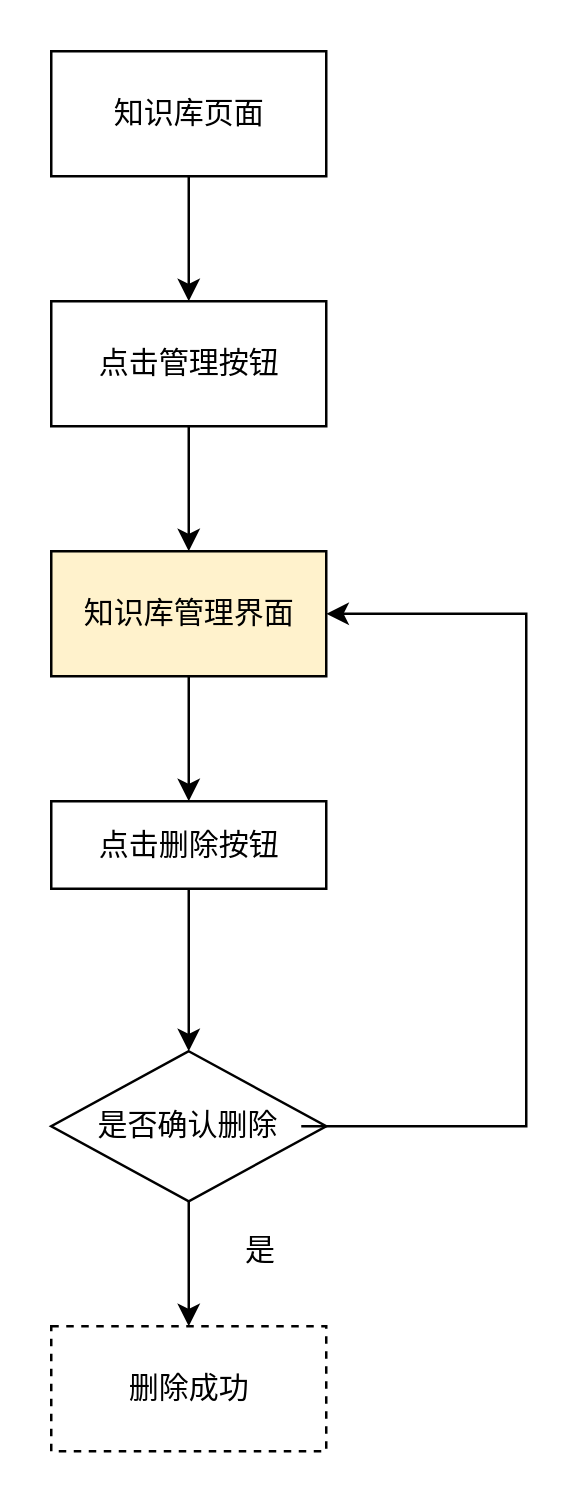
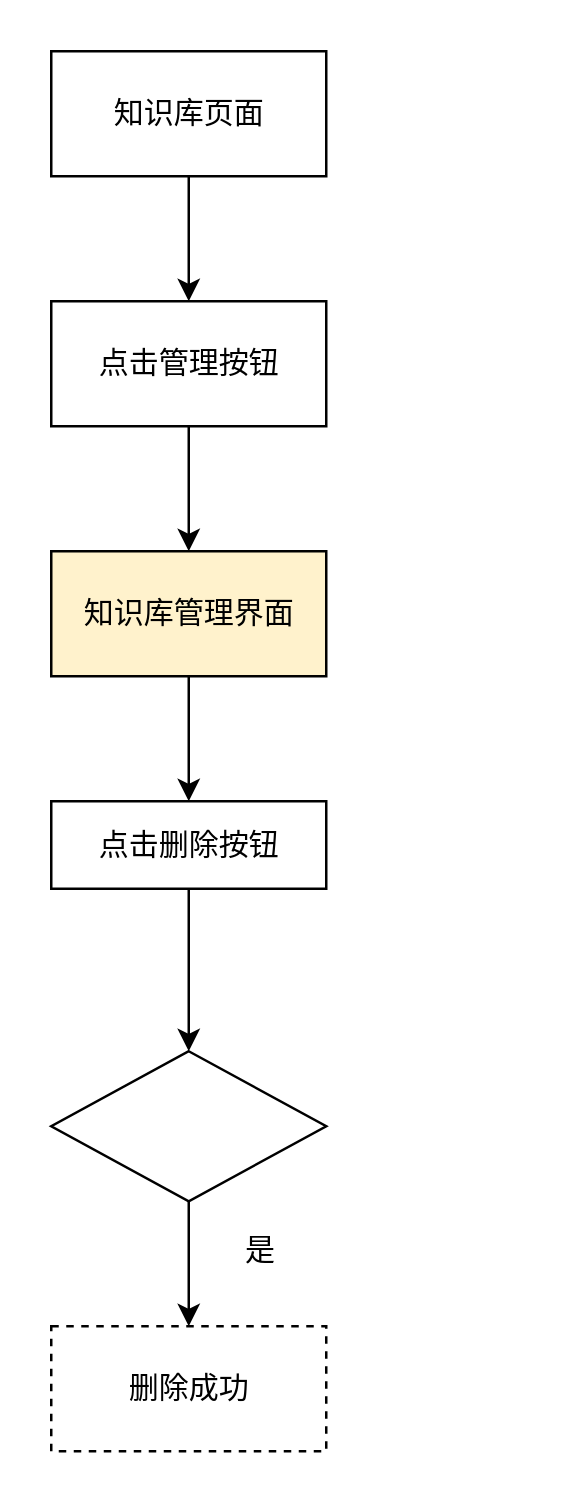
(526, 891) -> none
(189, 1126) -> none
